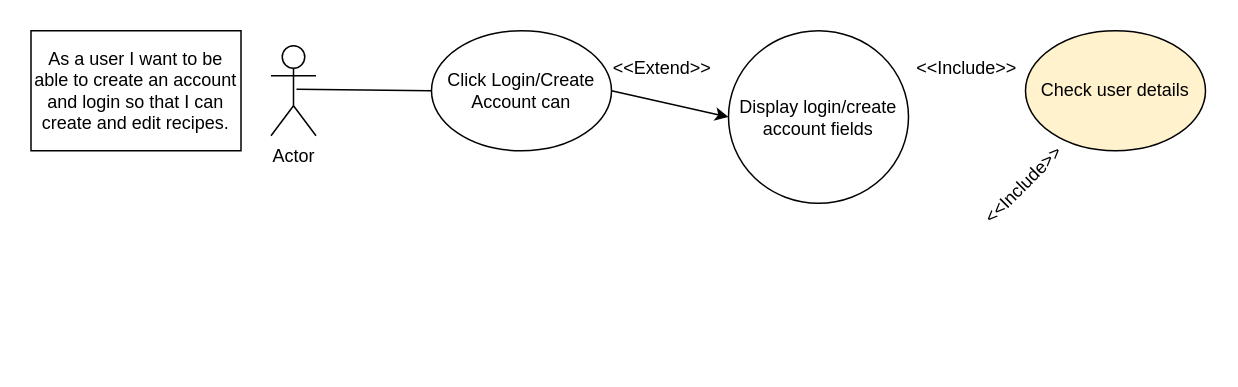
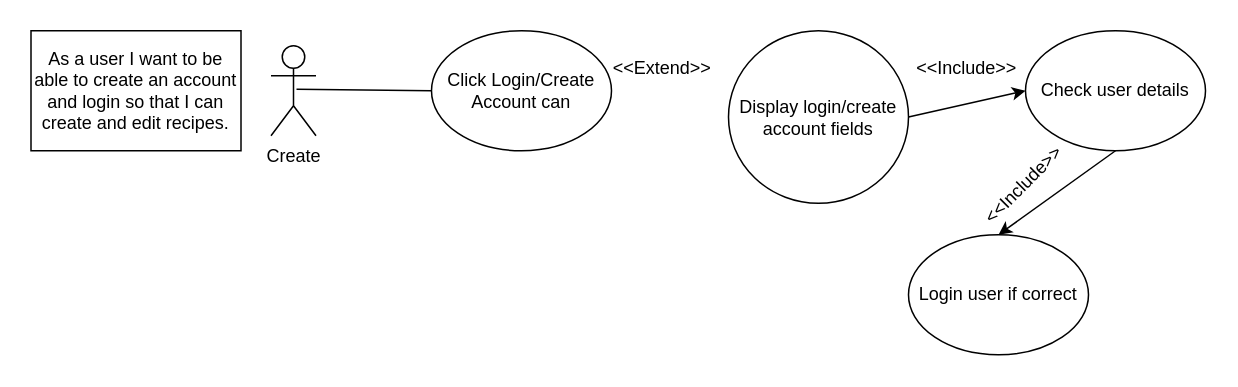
(1115, 91) -> (1115, 91)
(665, 103) -> none
none -> (962, 105)
(294, 157) -> (294, 157)
none -> (1061, 190)
none -> (998, 295)
